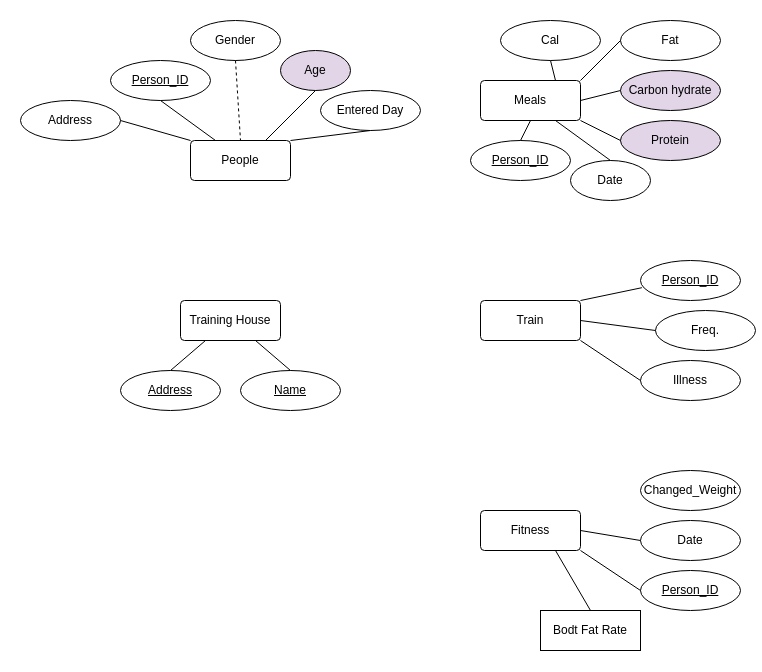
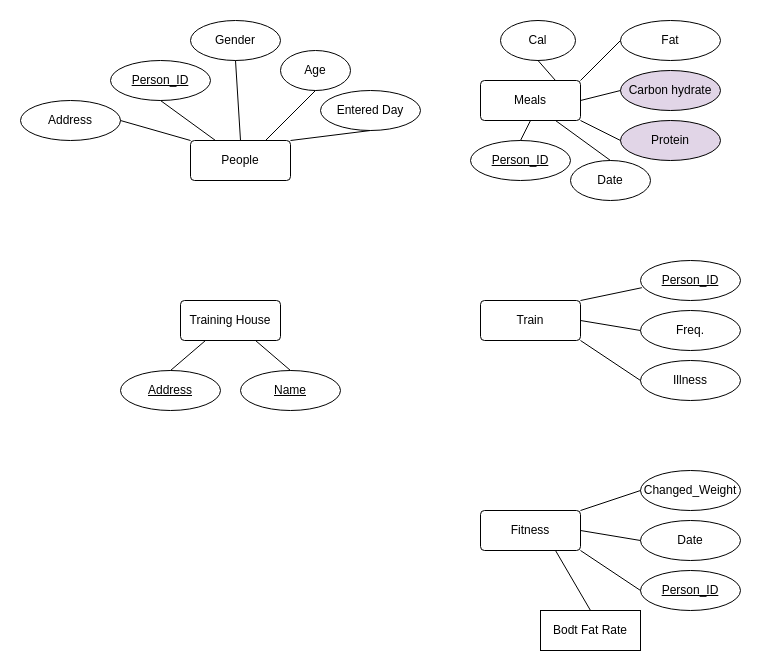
(551, 41) -> (538, 41)
(316, 71) -> (316, 71)
(238, 100) -> (238, 100)
(706, 331) -> (691, 331)
none -> (611, 500)
